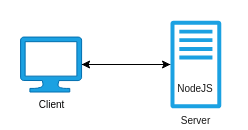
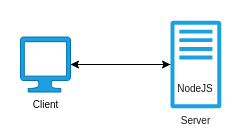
(51, 65) -> (46, 65)
